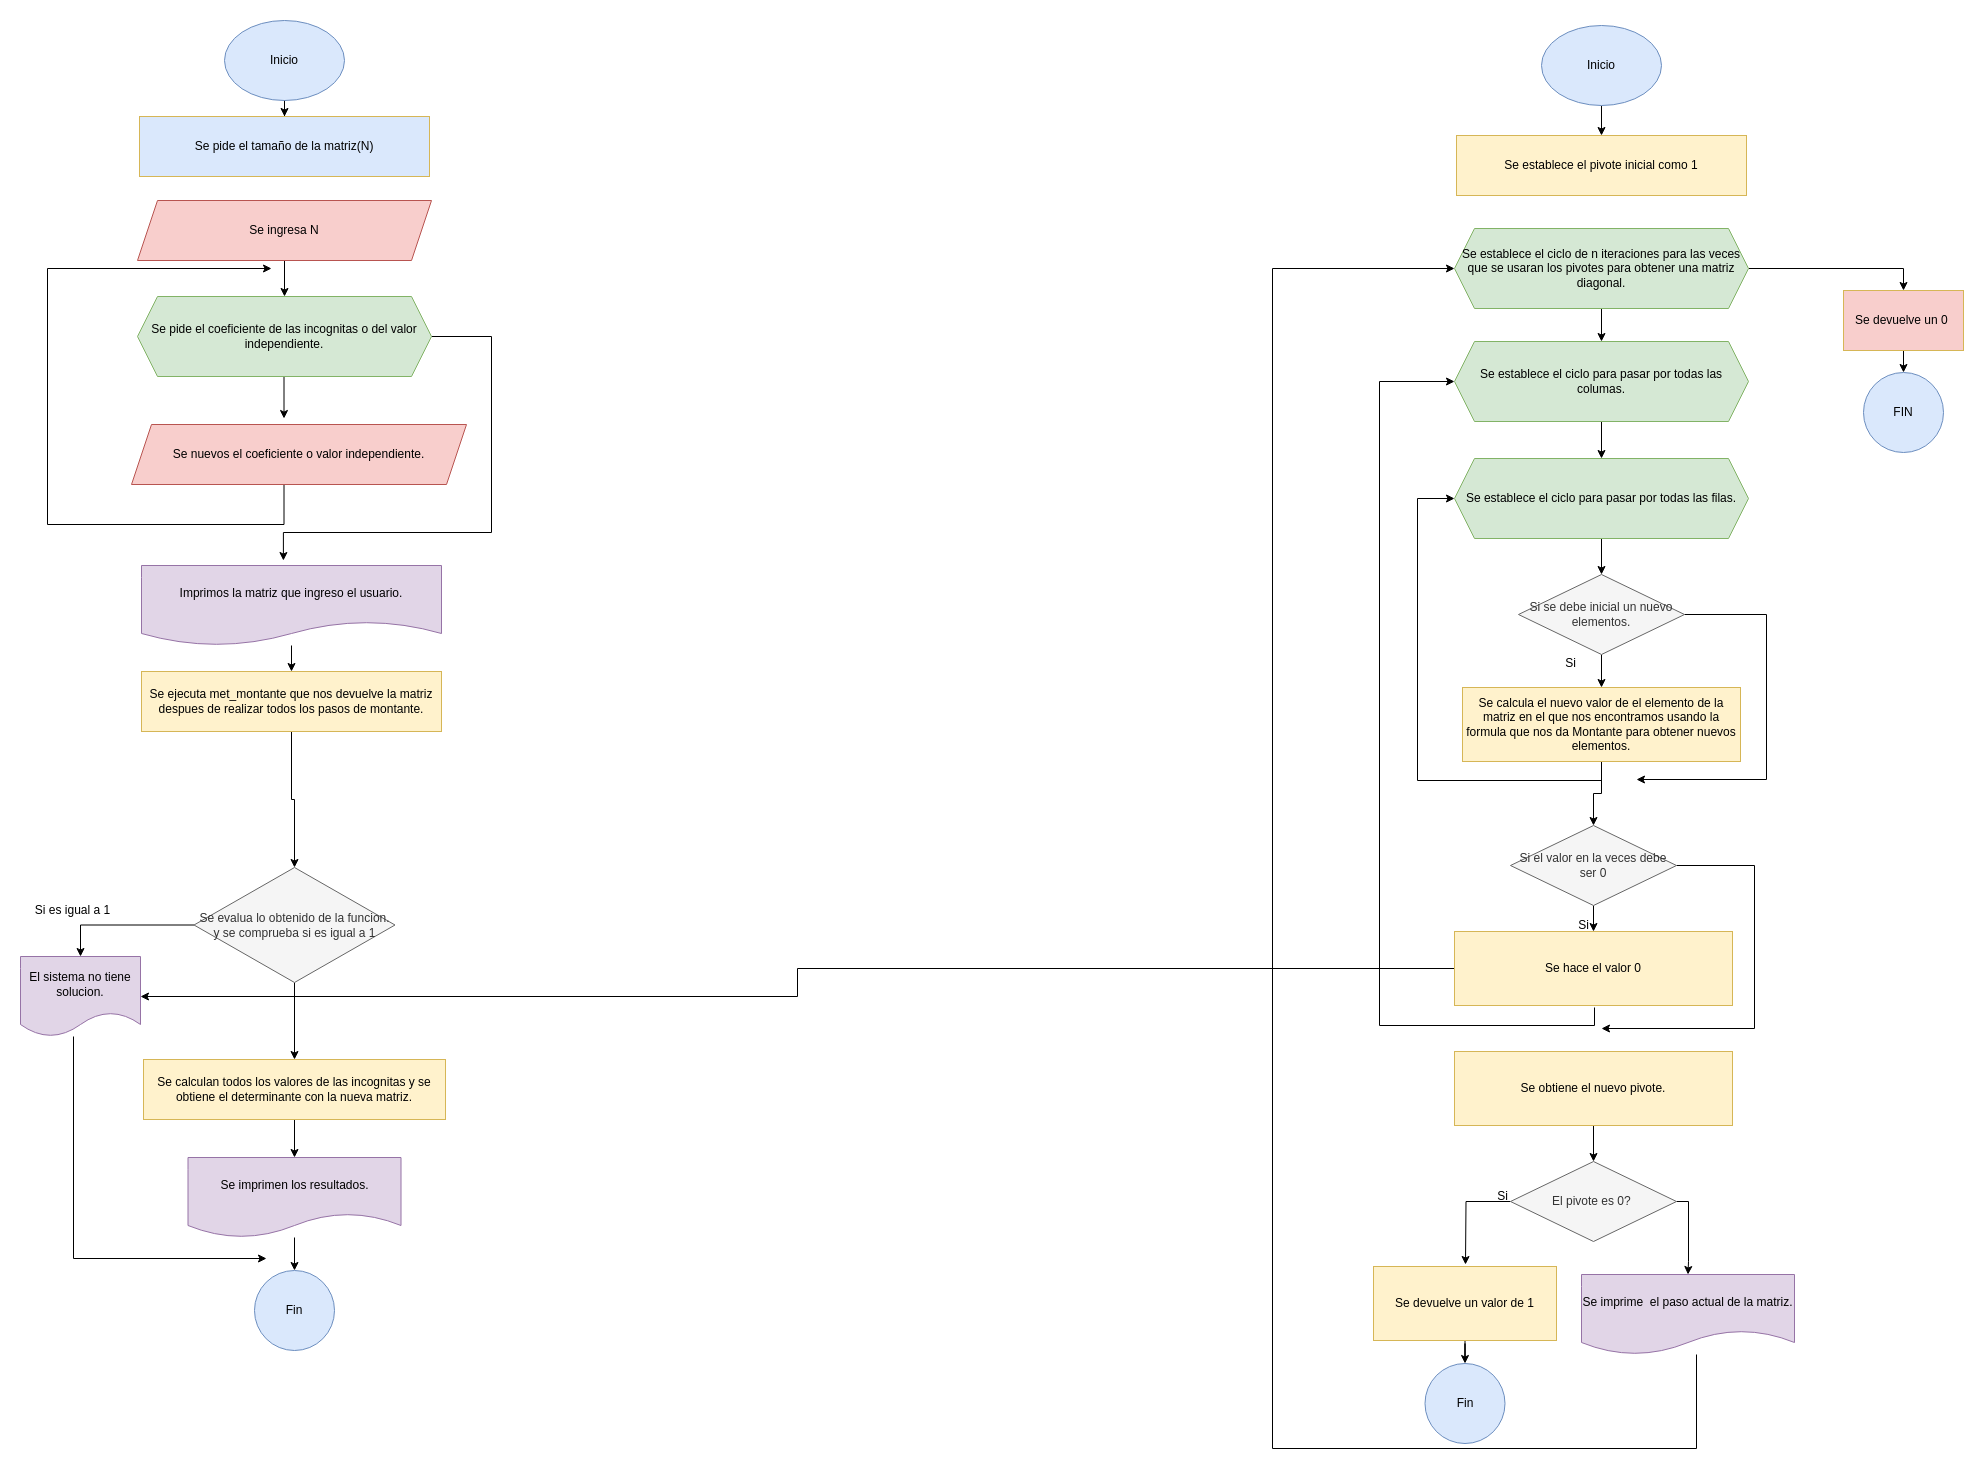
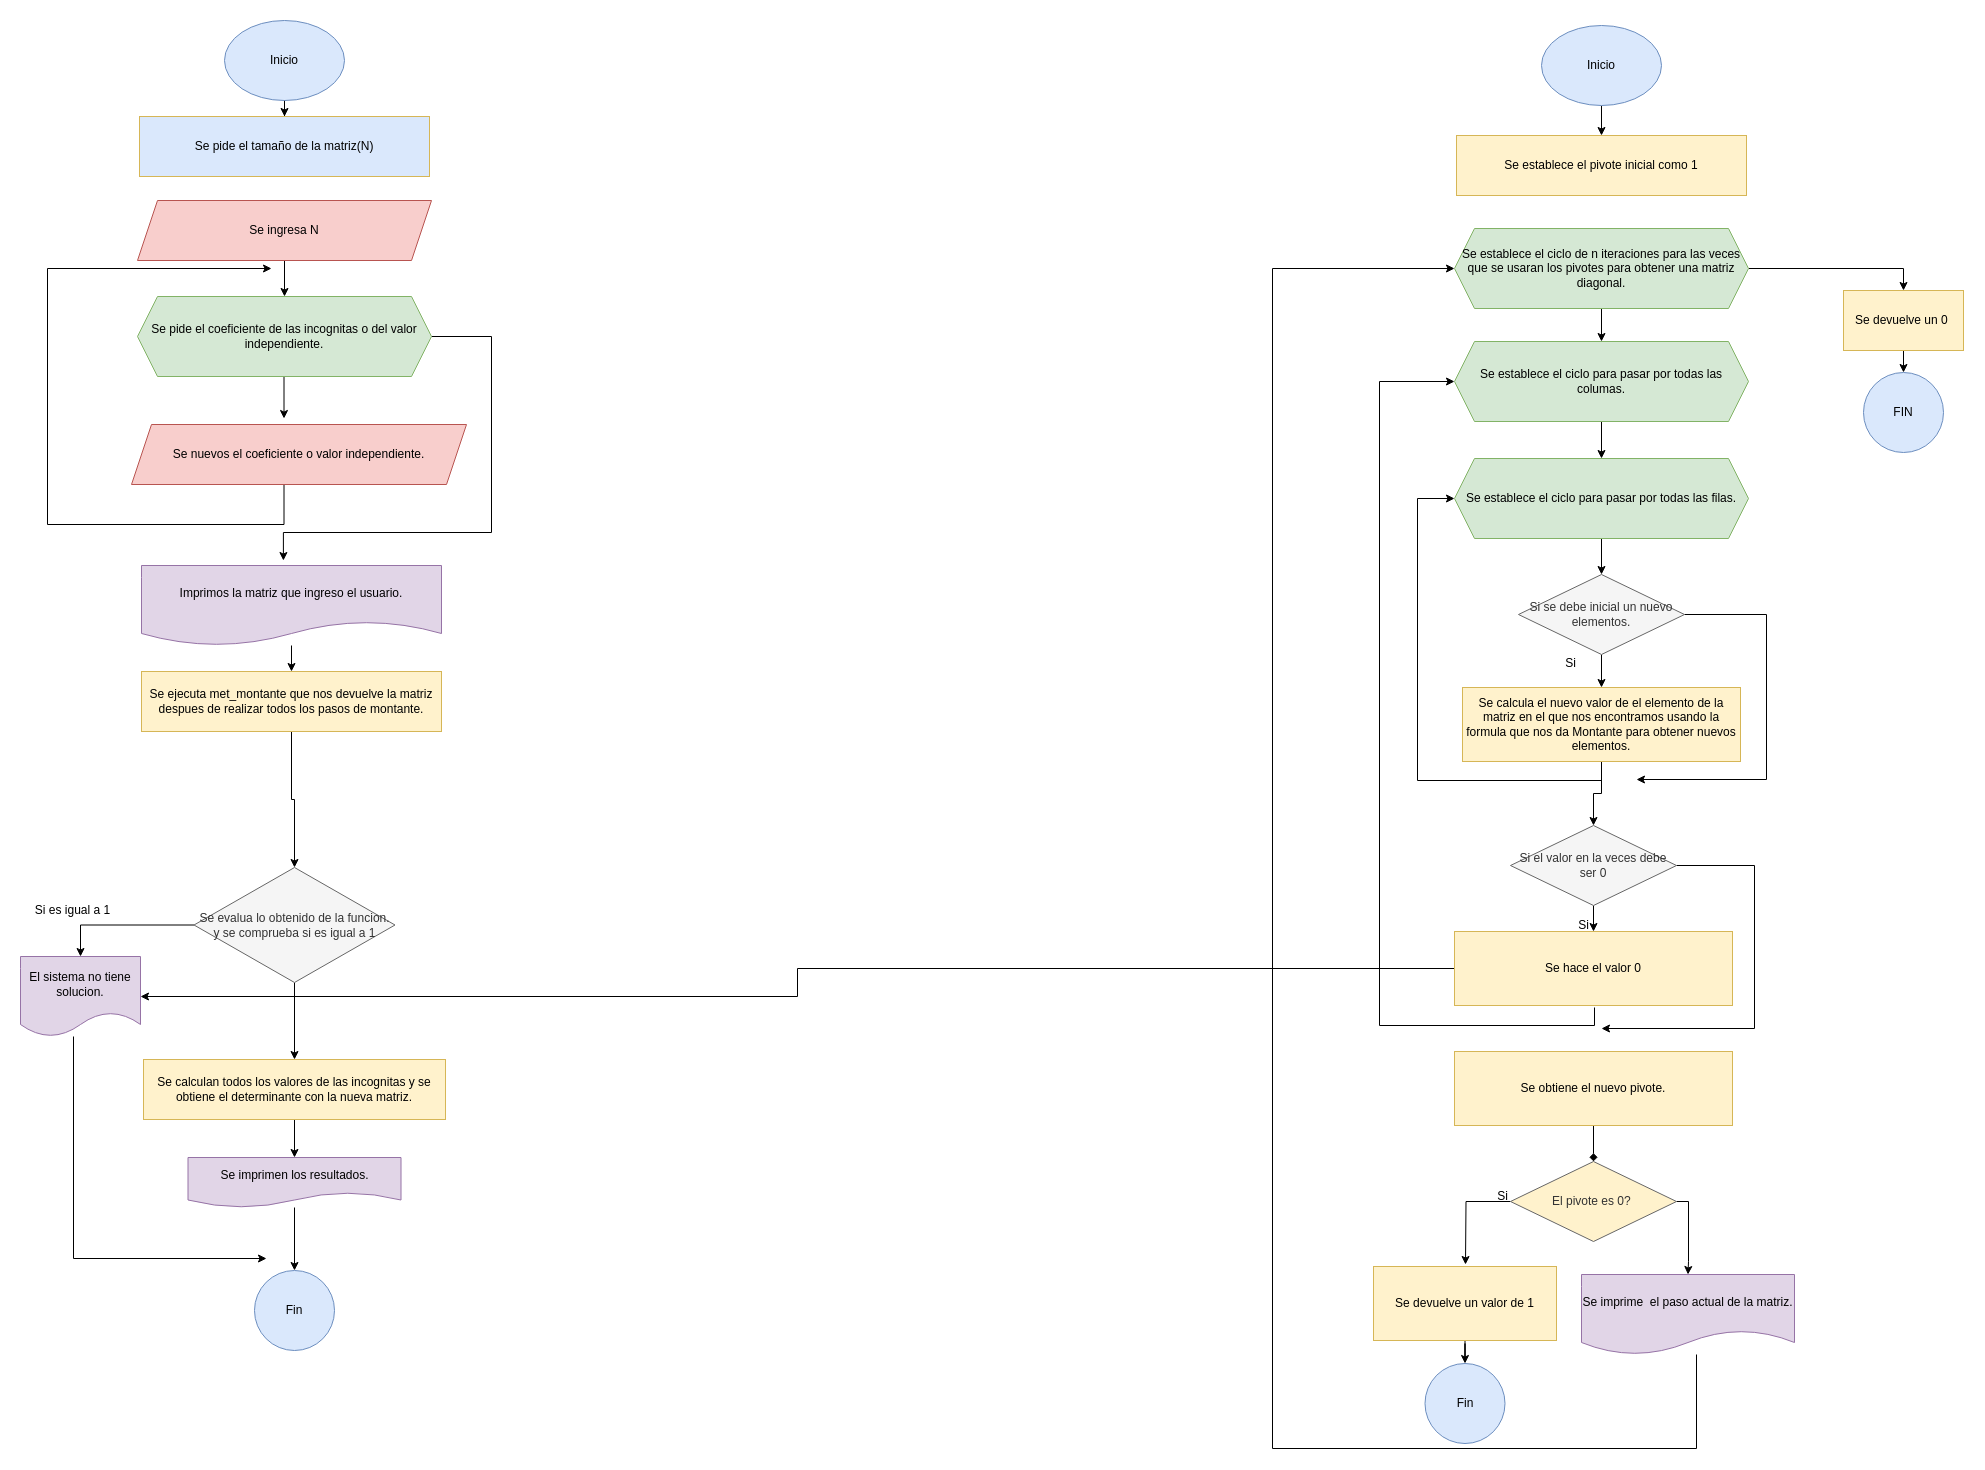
(1904, 321) -> (1904, 321)
(1594, 1153) -> (1594, 1152)
(295, 1198) -> (295, 1183)
(1594, 1202) -> (1594, 1202)
